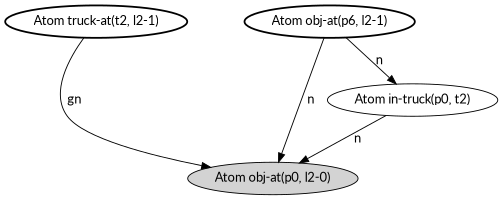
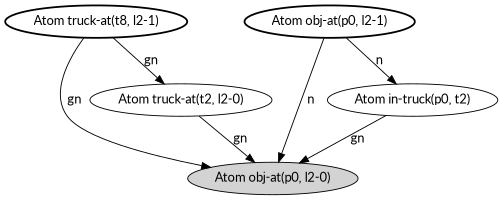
(96, 22) -> (96, 22)
(330, 22) -> (330, 22)
none -> (181, 100)
(358, 139) -> (358, 139)
